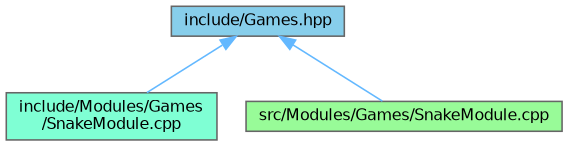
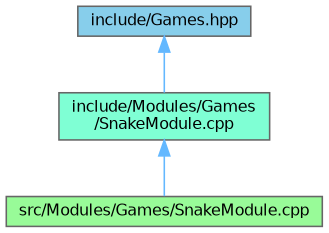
(338, 73) -> (164, 176)
